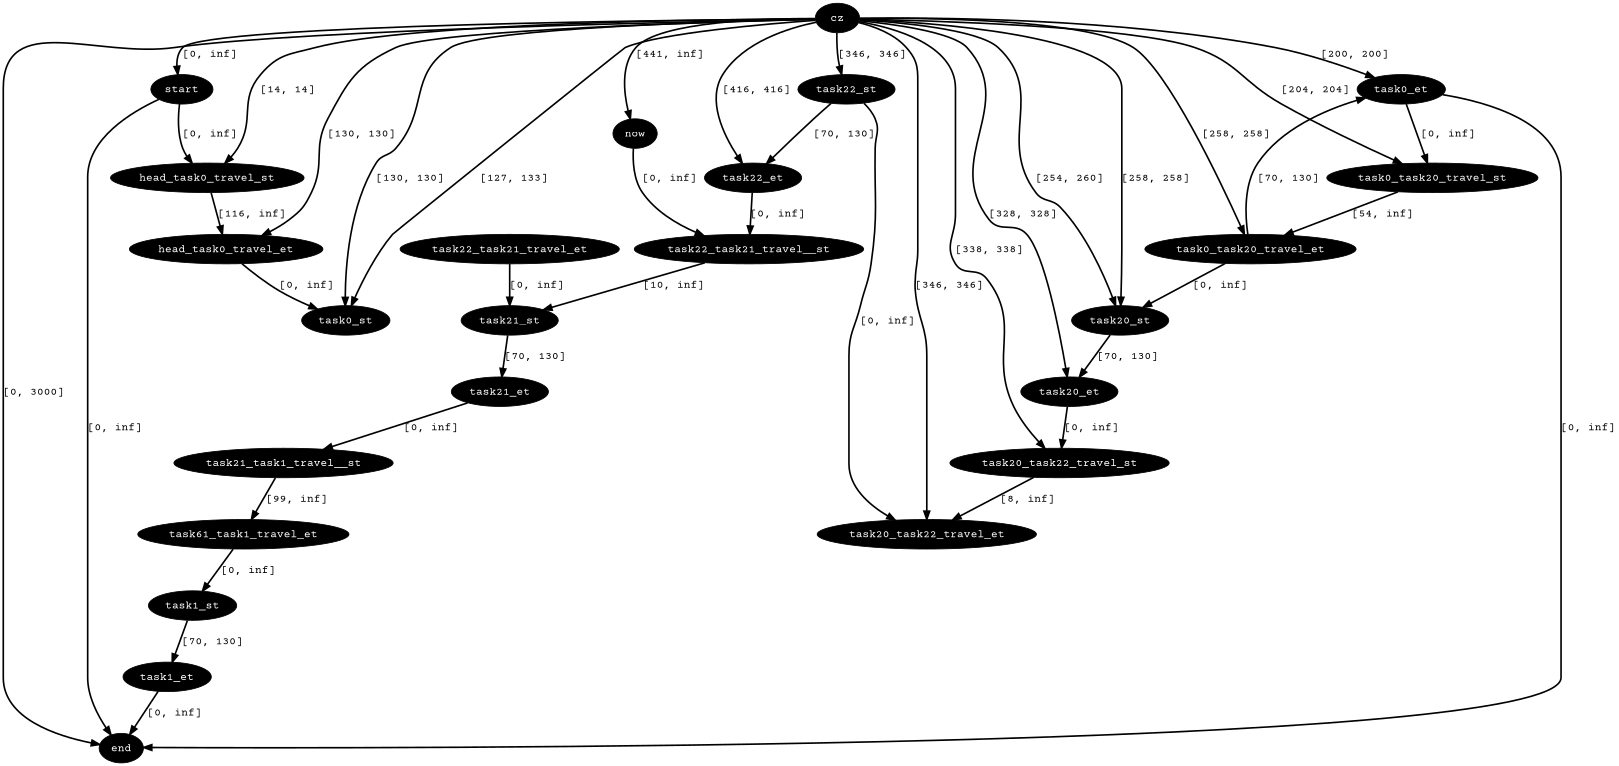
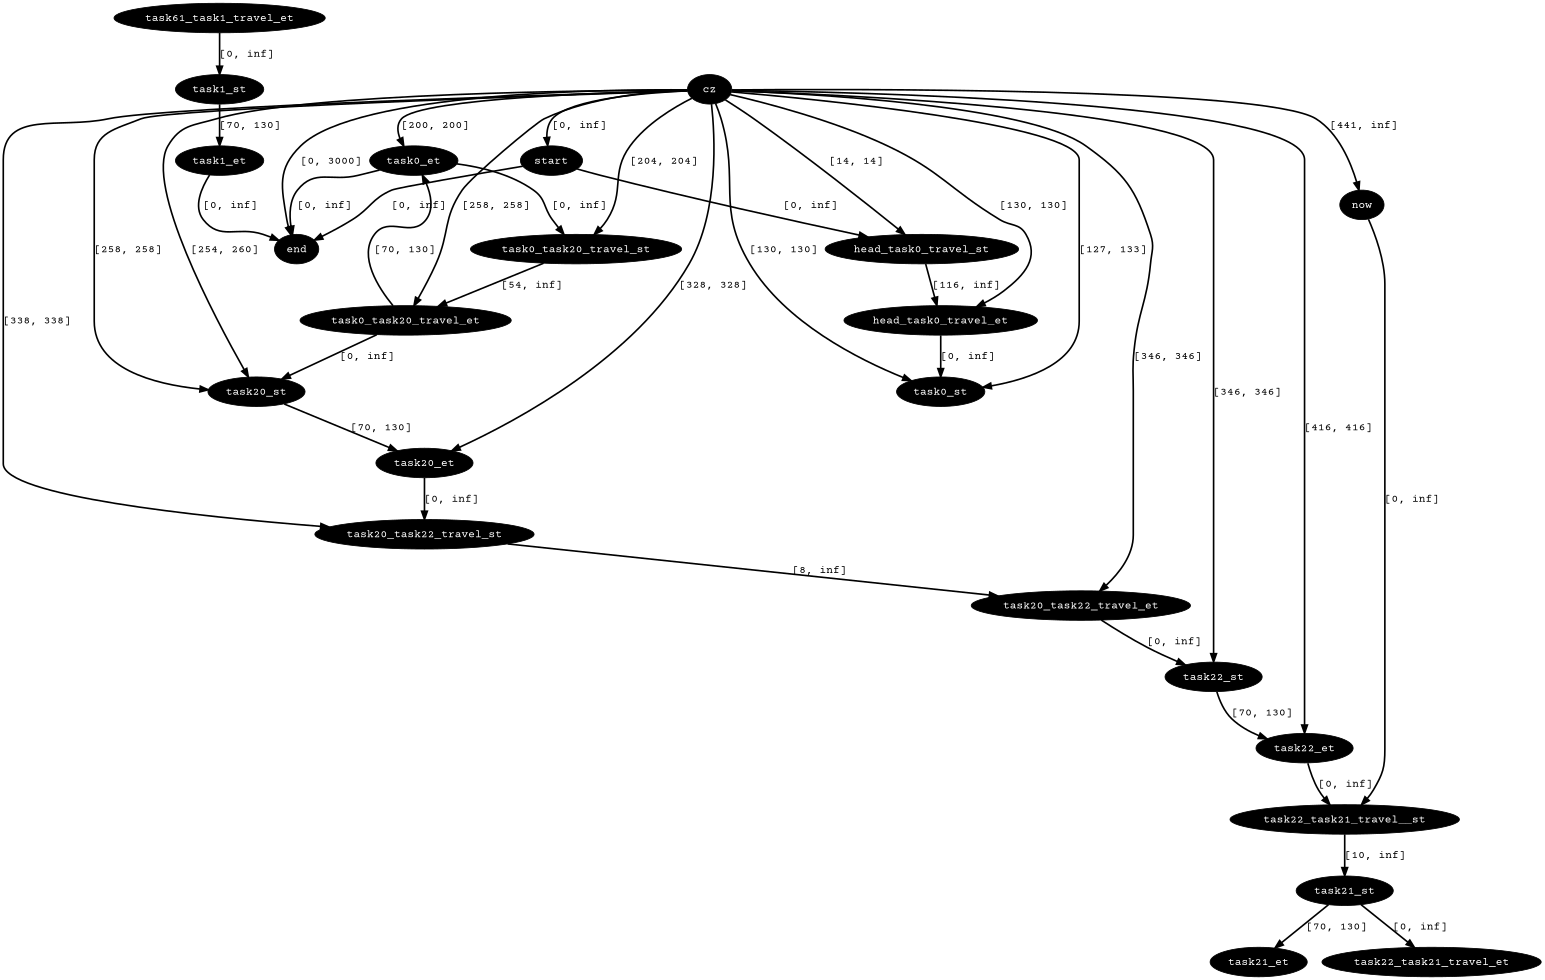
(510, 281) -> (1384, 923)
(858, 315) -> (1138, 643)
(284, 463) -> none
